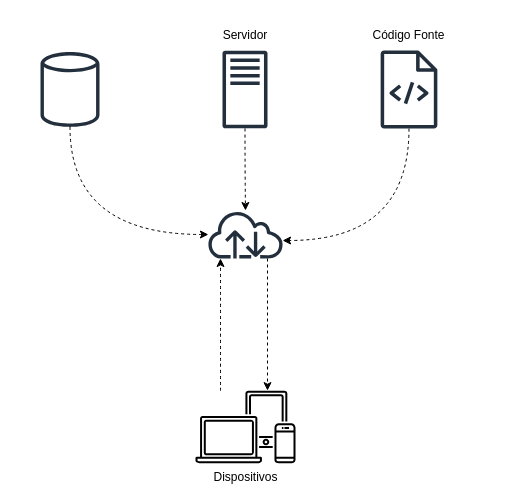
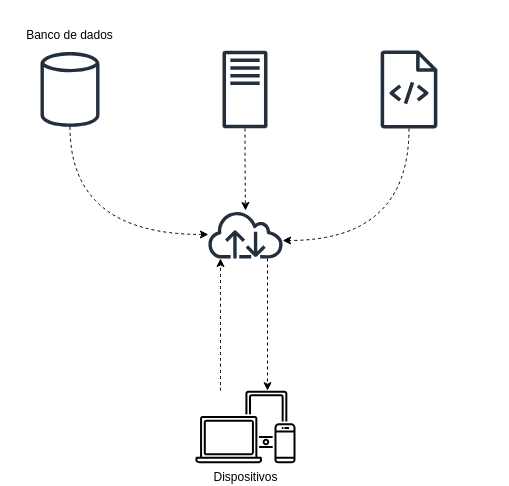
none -> (70, 36)
(246, 36) -> none
(409, 36) -> none
